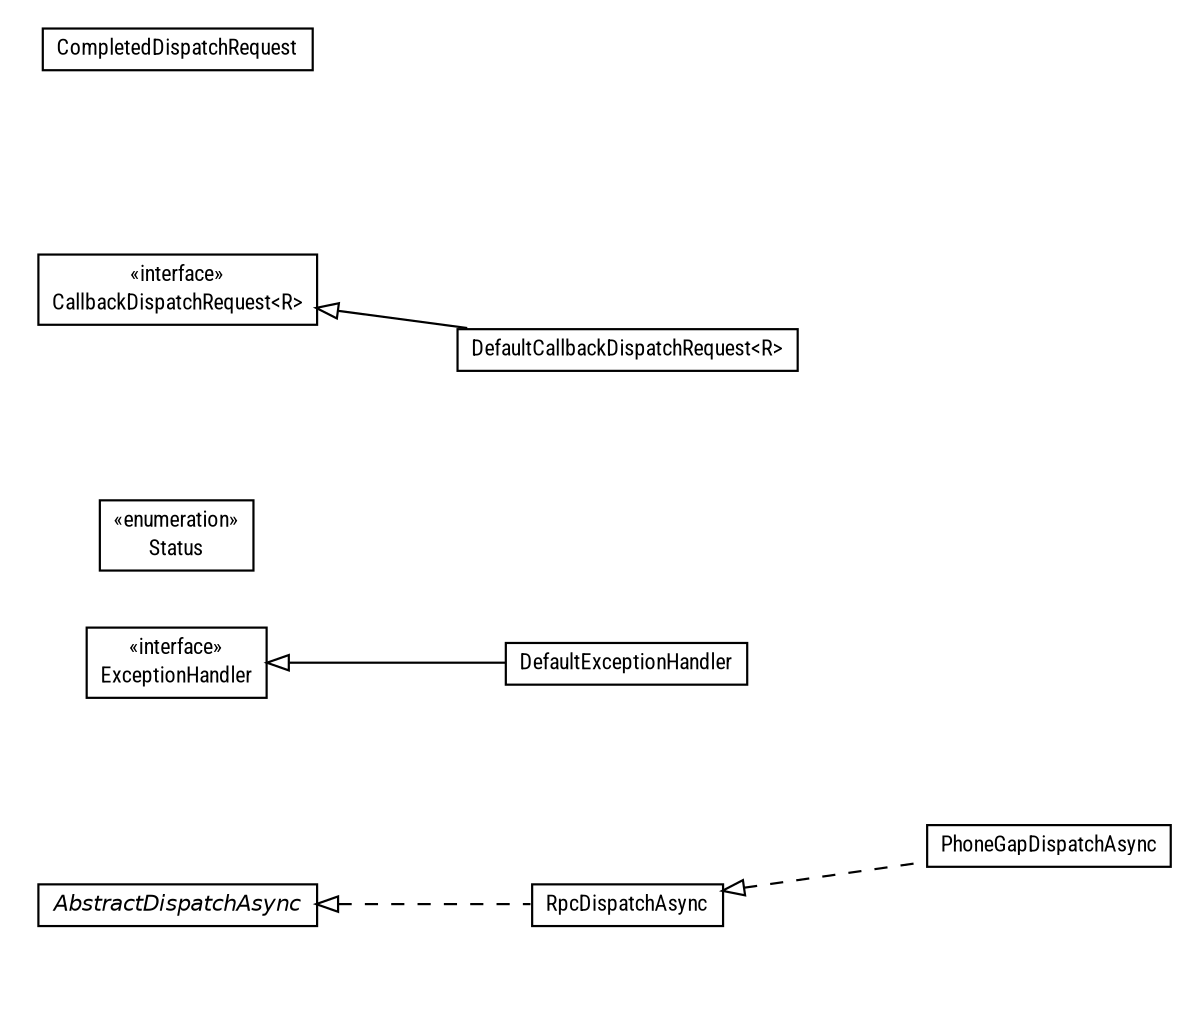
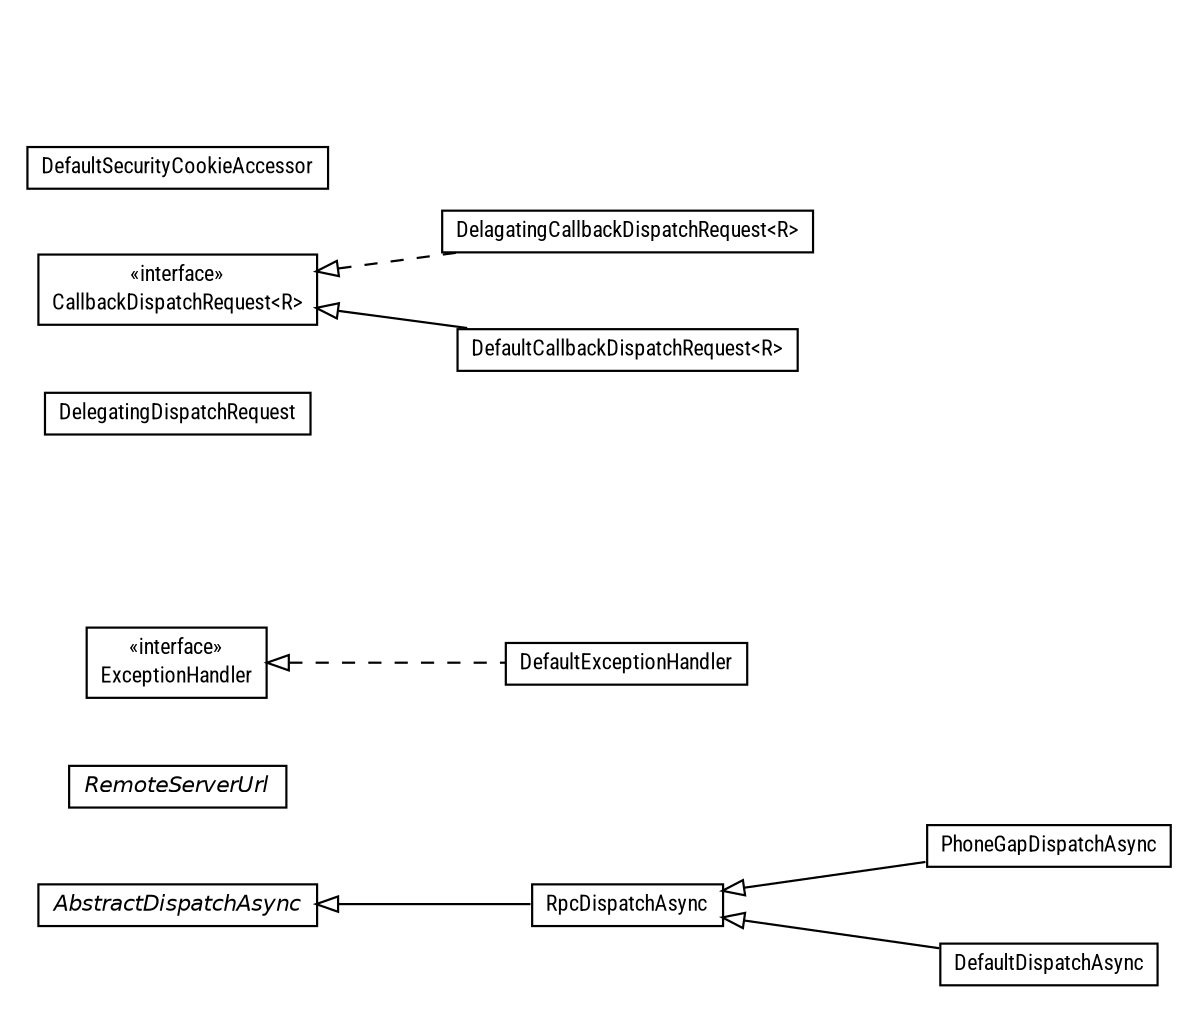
(177, 48) -> none
none -> (177, 167)
none -> (627, 230)
none -> (177, 413)
(177, 535) -> none
(397, 663) -> (397, 663)
none -> (177, 786)
(835, 875) -> (835, 875)
(435, 904) -> (435, 904)
none -> (1048, 963)
